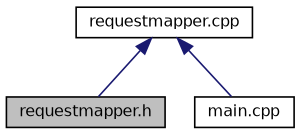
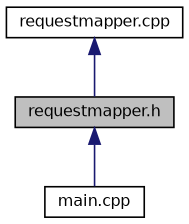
(210, 73) -> (95, 165)
